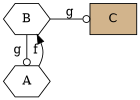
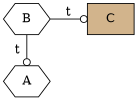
(70, 13) -> (69, 13)
(18, 50) -> (18, 50)
(43, 55) -> none
